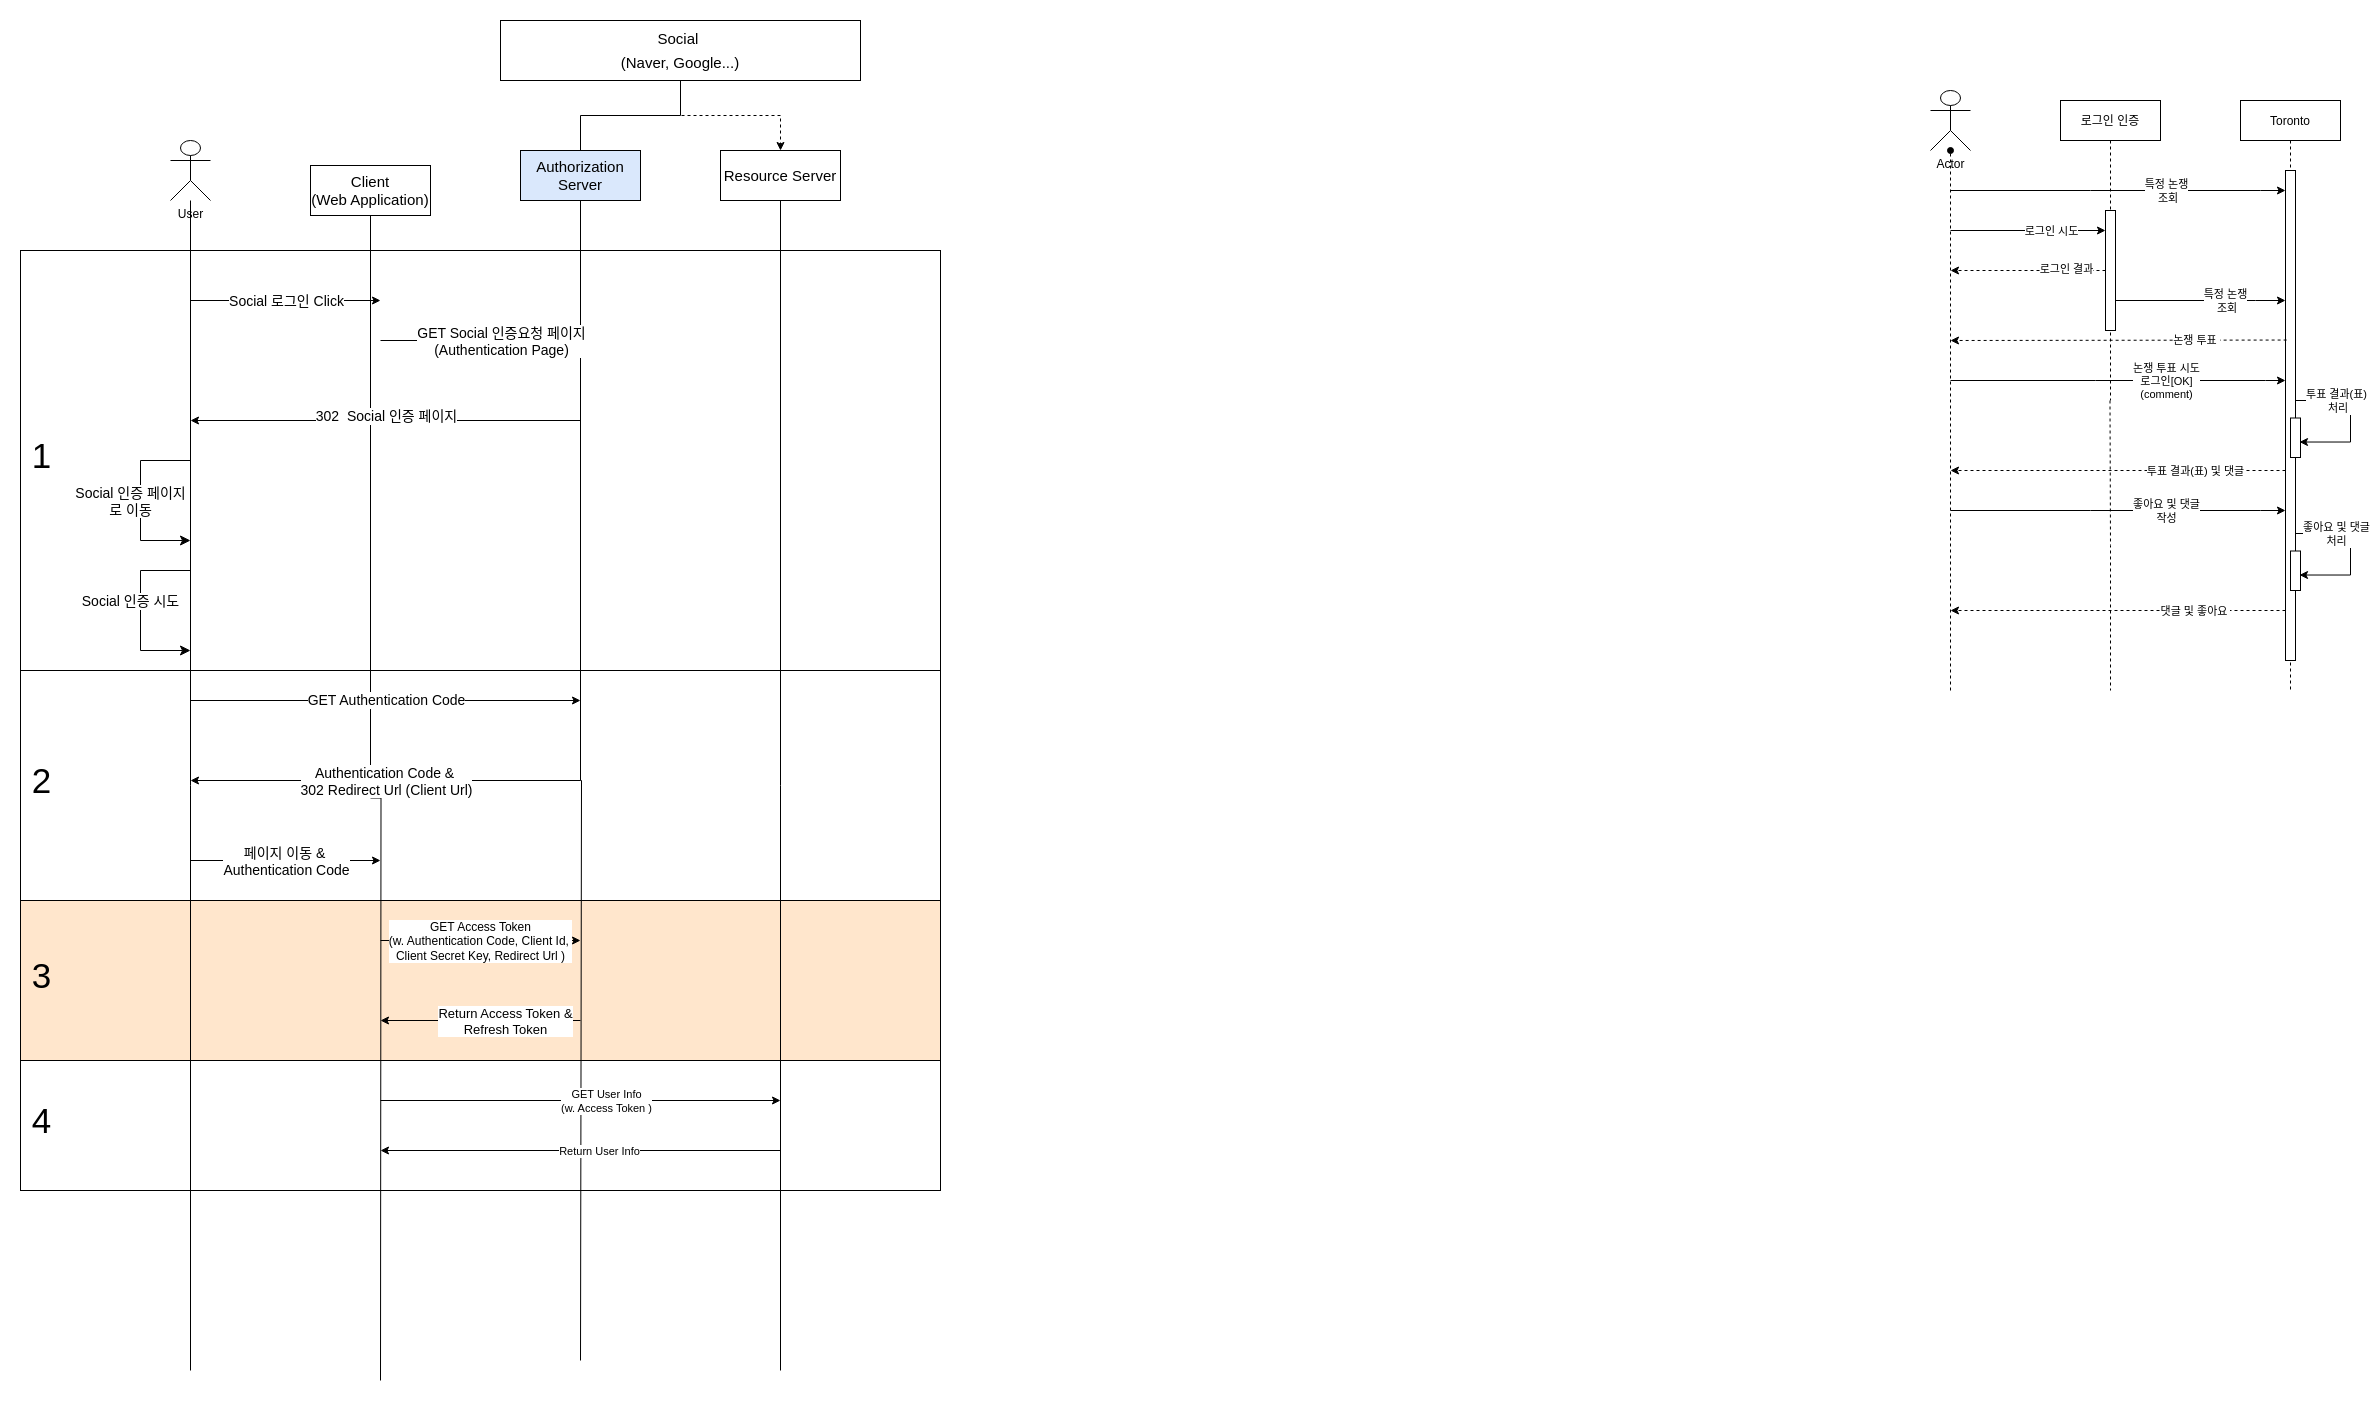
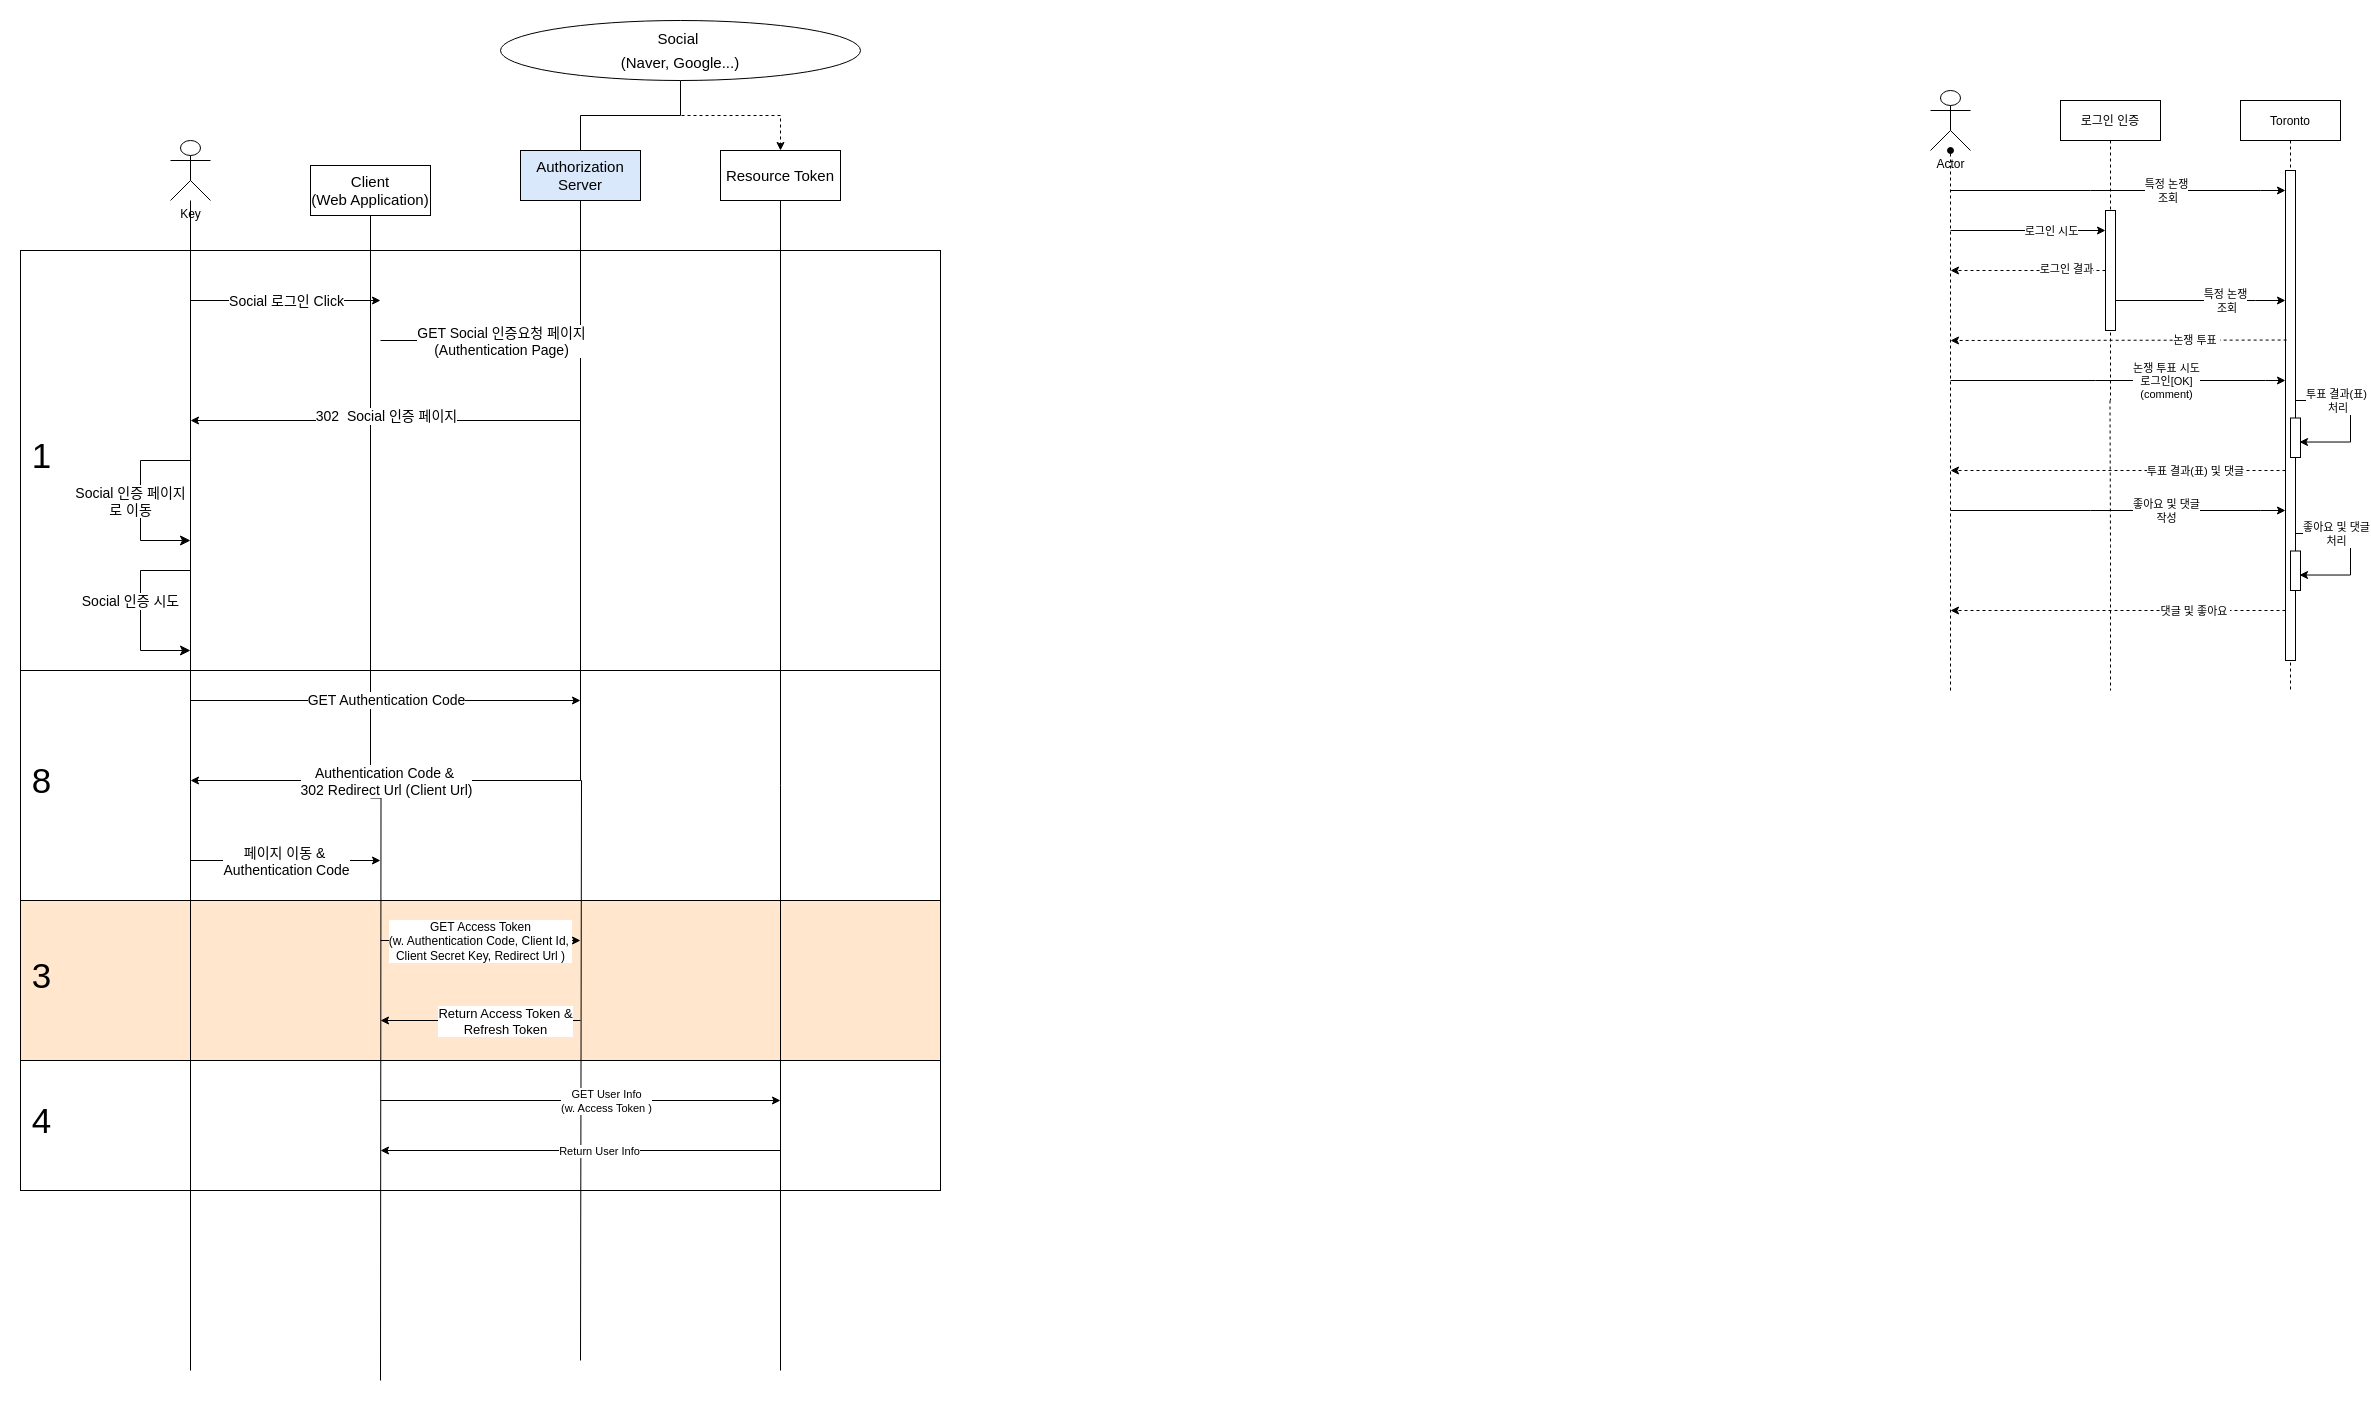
(681, 51) -> (681, 51)
(781, 176) -> (781, 176)
(191, 215) -> (191, 215)
(26, 786) -> (26, 786)
